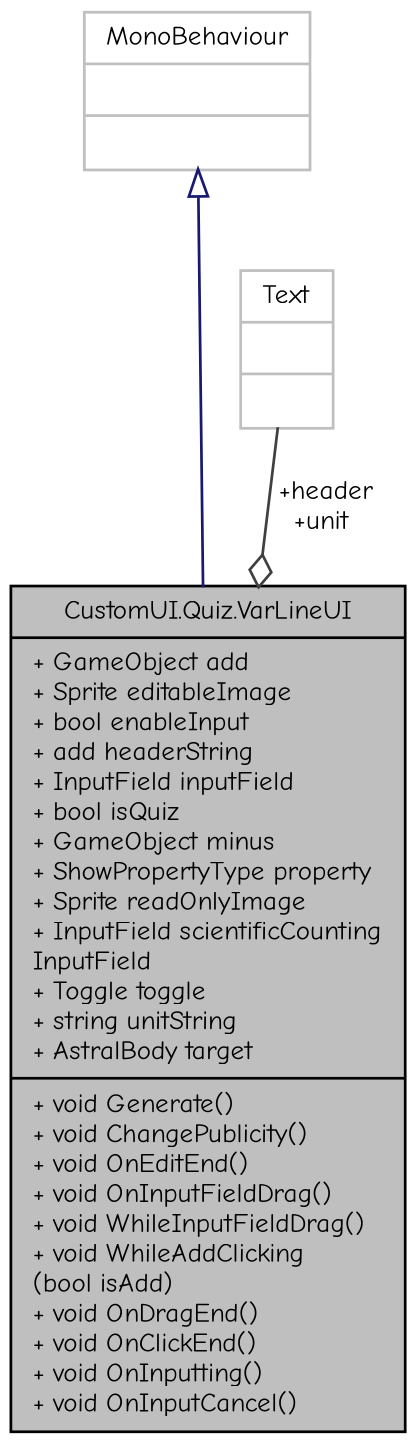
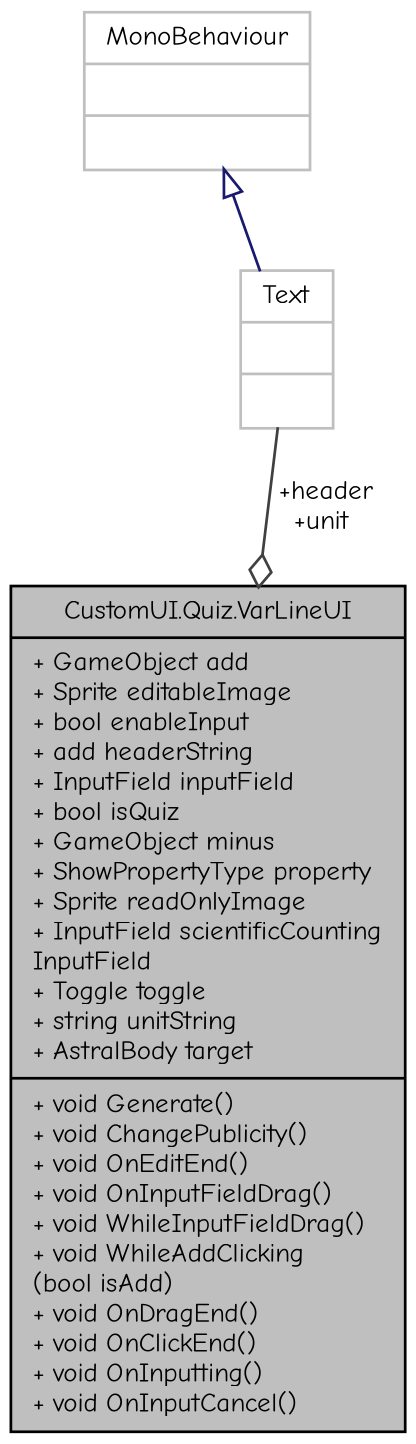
(201, 392) -> (247, 233)
